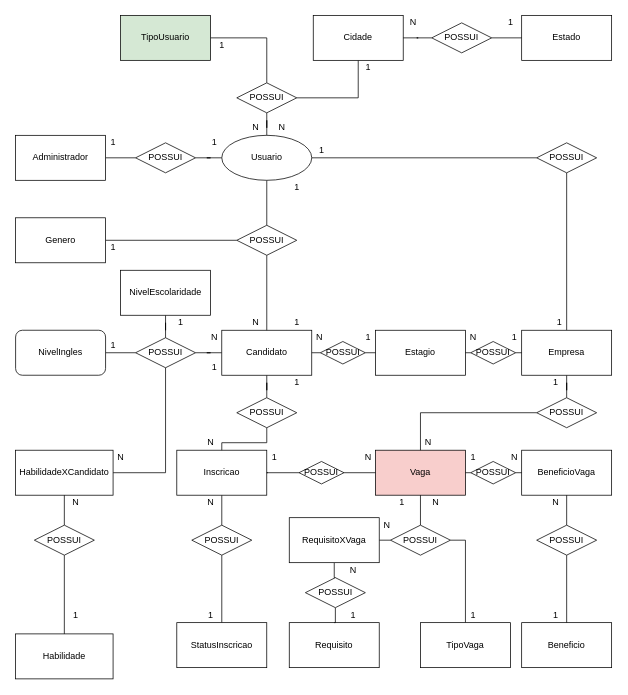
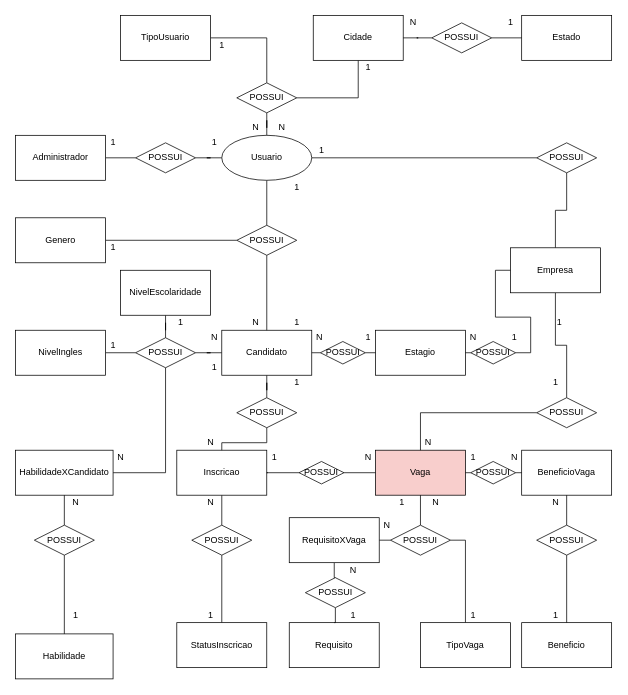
(165, 38) -> (165, 38)
(60, 353) -> (60, 353)
(567, 353) -> (555, 270)
